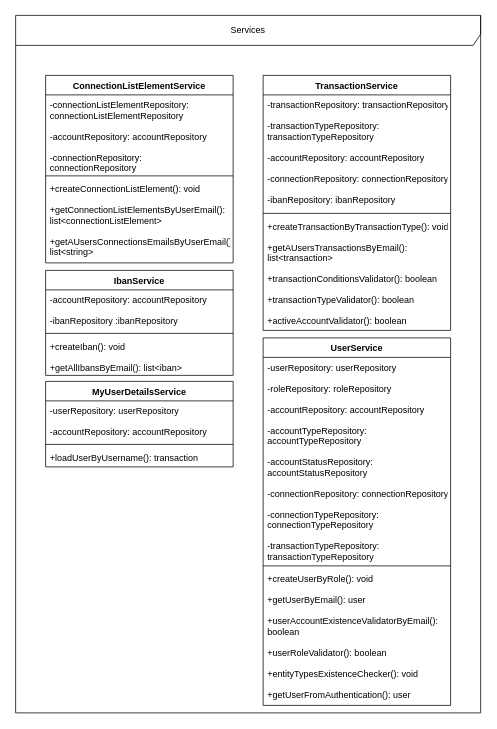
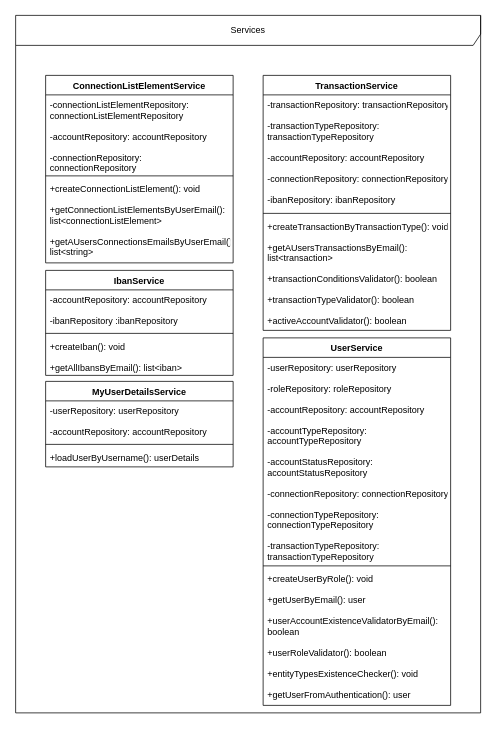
(131, 458) -> (129, 458)
